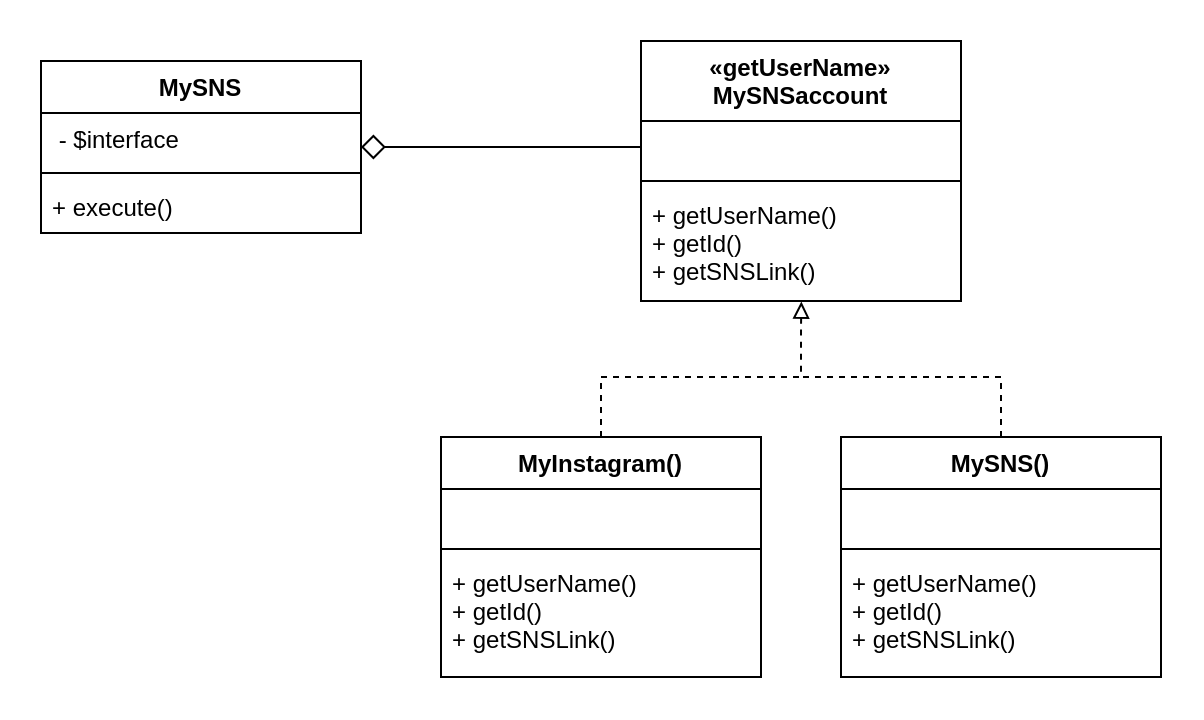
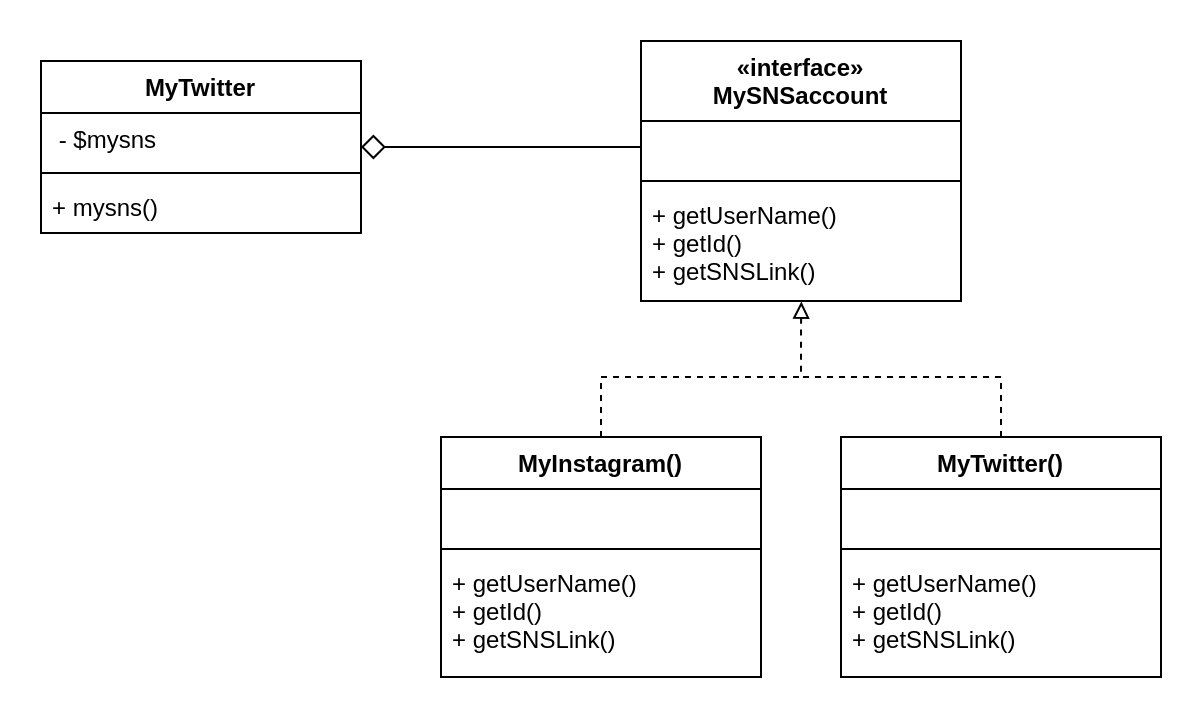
(800, 68) -> (800, 68)
(200, 88) -> (200, 88)
(126, 140) -> (103, 140)
(123, 208) -> (109, 208)
(1000, 464) -> (1000, 464)
